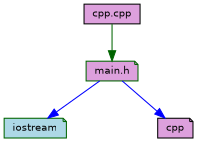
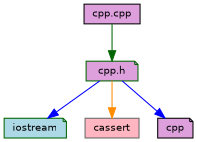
(112, 71) -> (112, 71)
none -> (112, 128)
